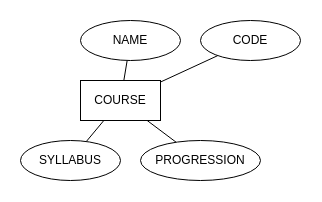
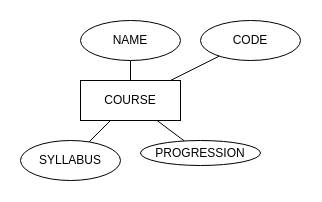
(121, 101) -> (131, 101)
(201, 161) -> (201, 153)
